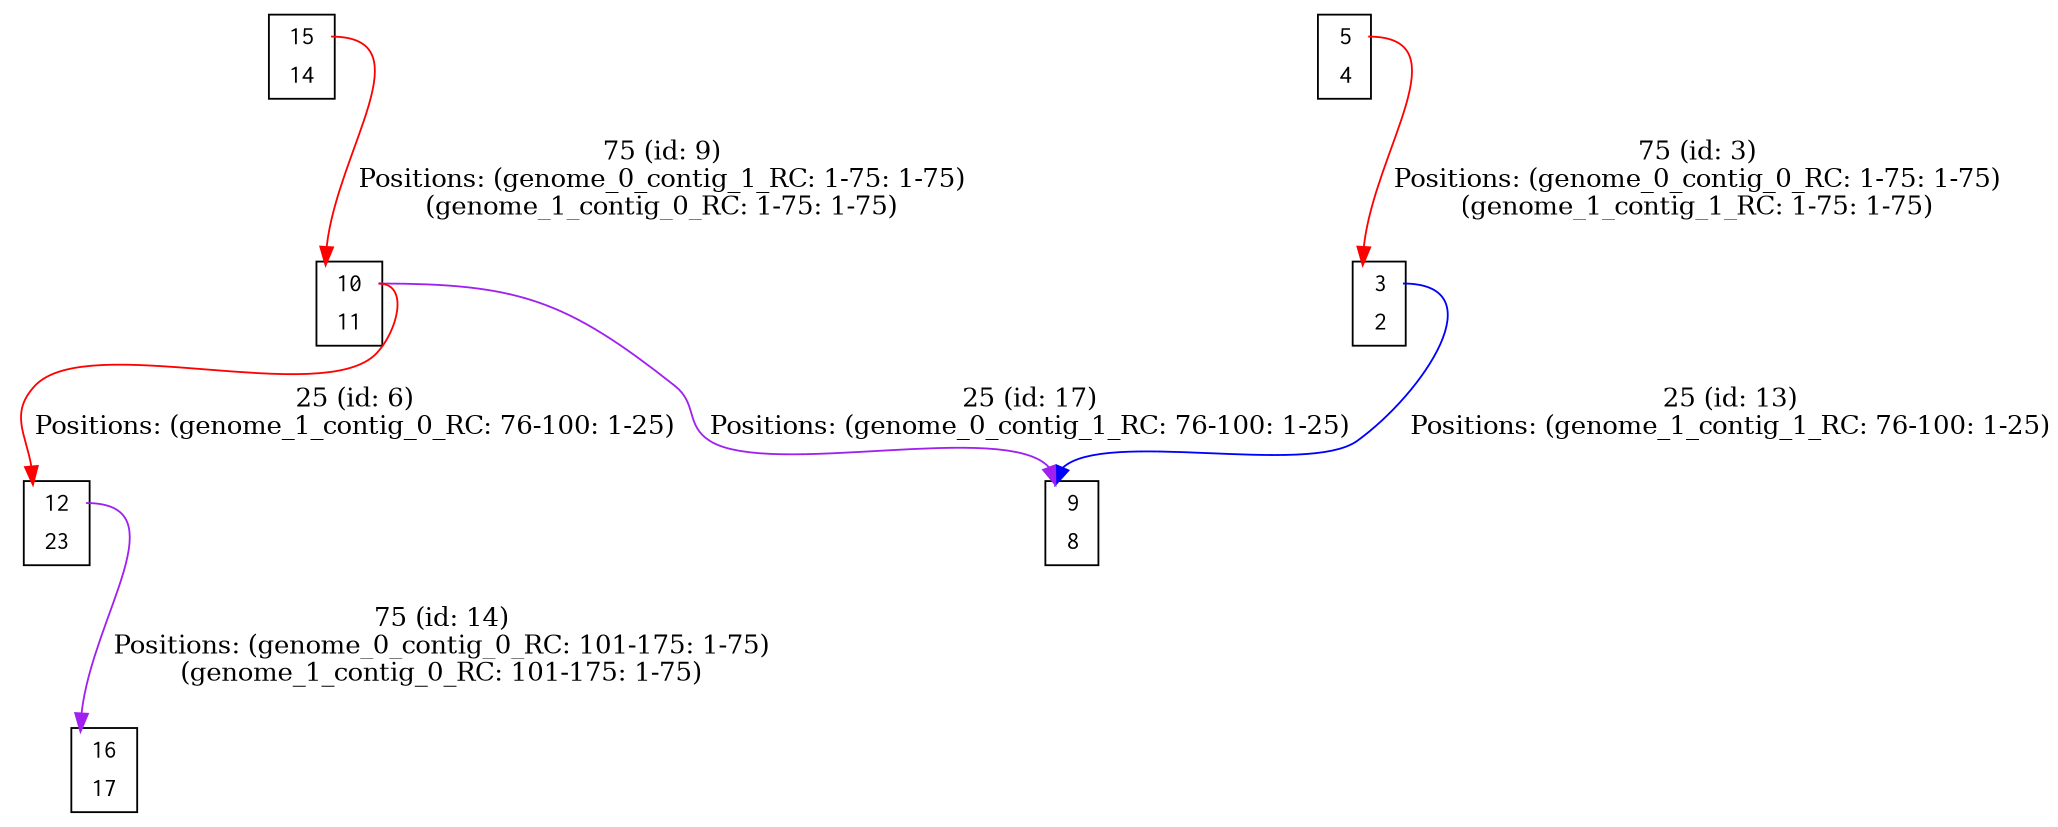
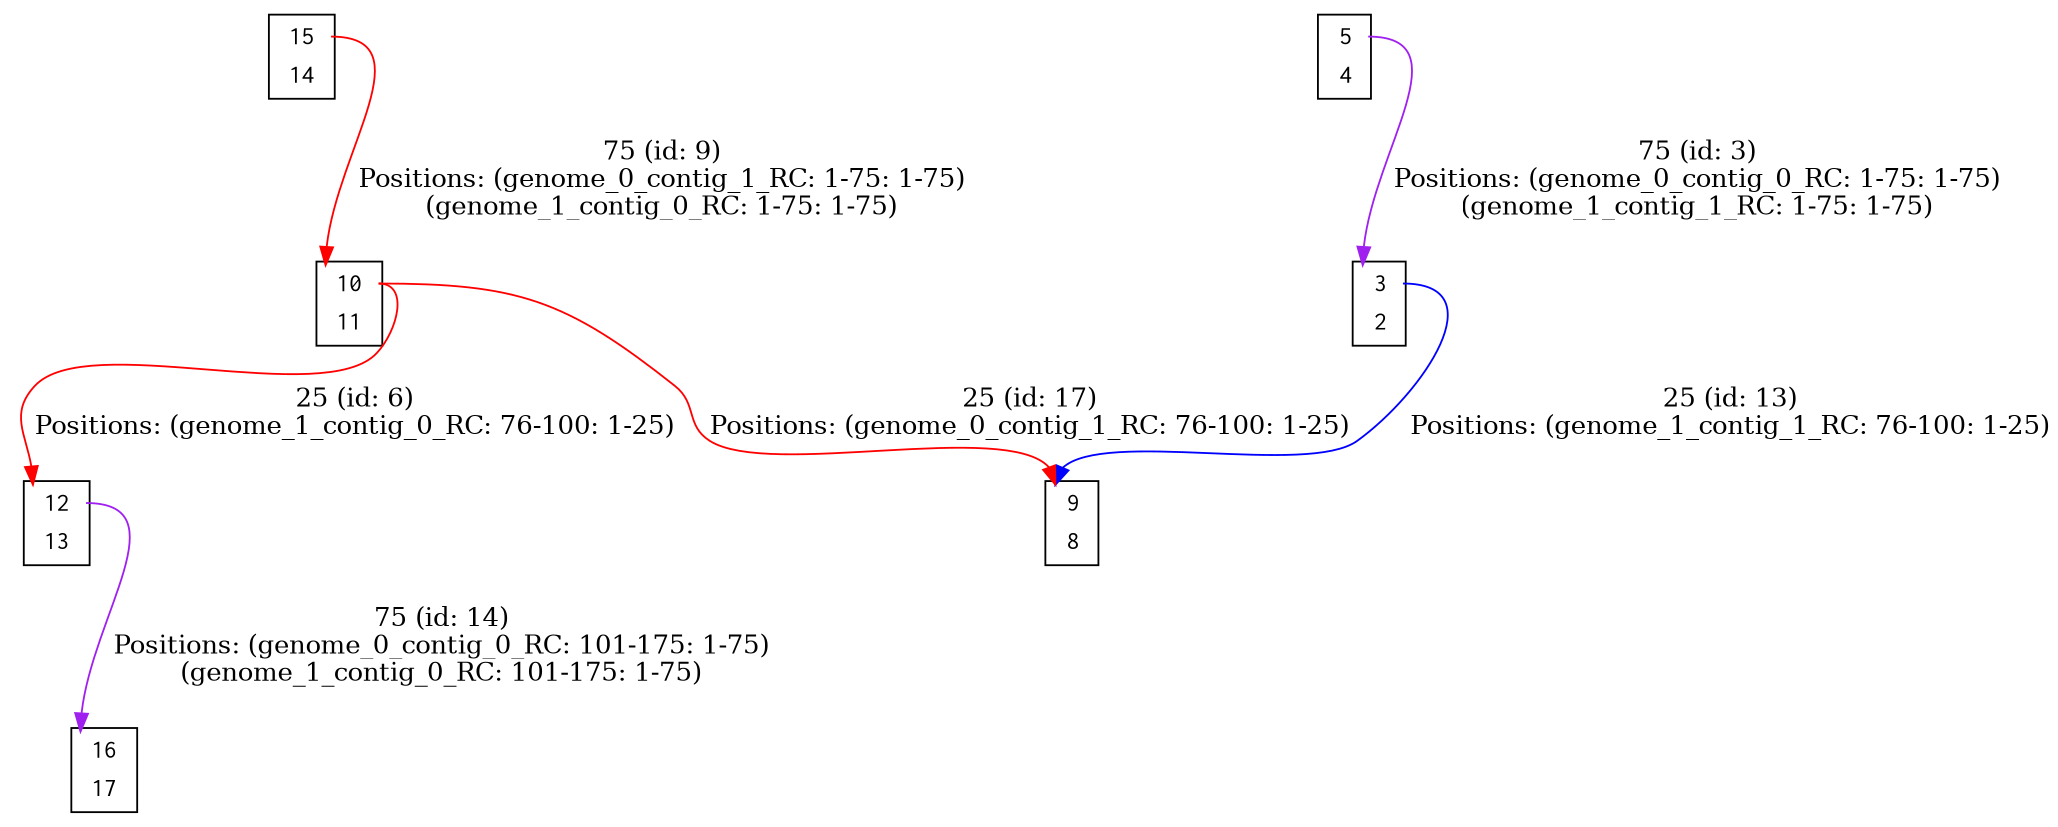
(1398, 129) -> (1398, 129)
(695, 425) -> (695, 425)
(57, 541) -> (57, 541)
